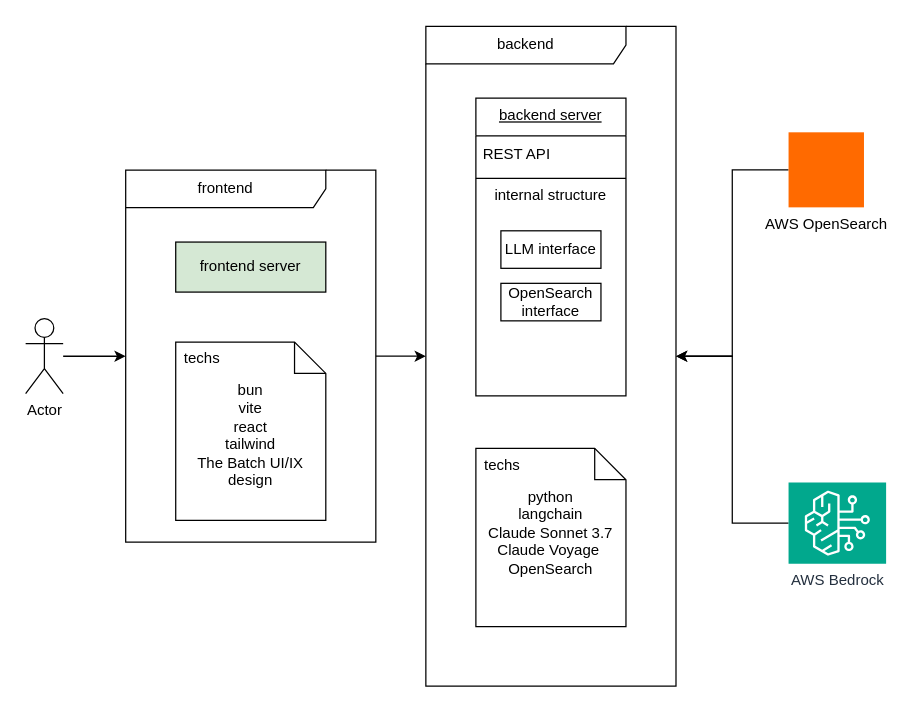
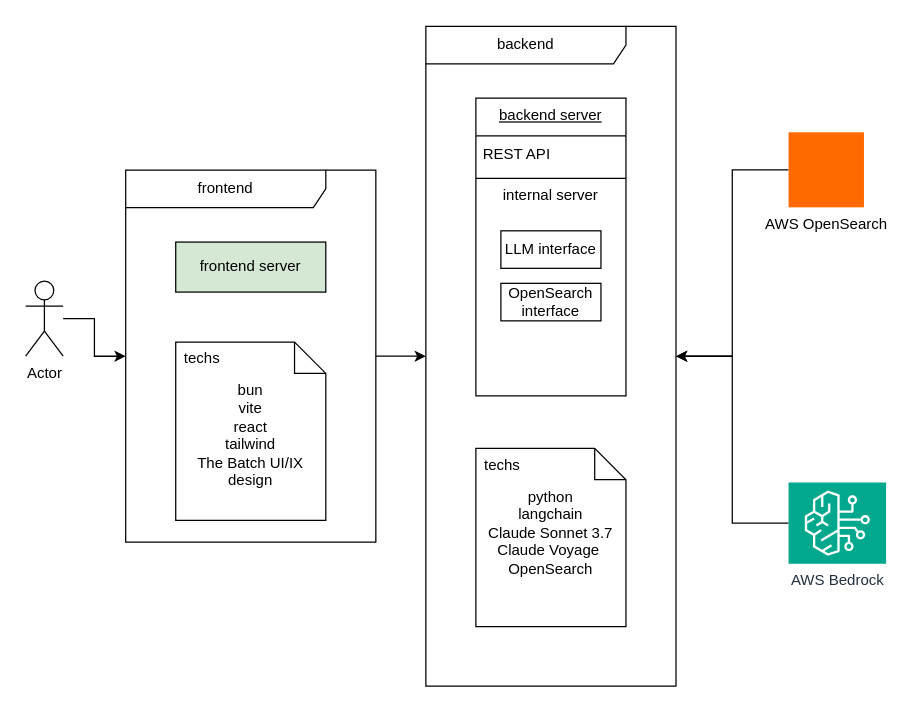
(551, 196) -> (551, 196)
(44, 356) -> (44, 318)
